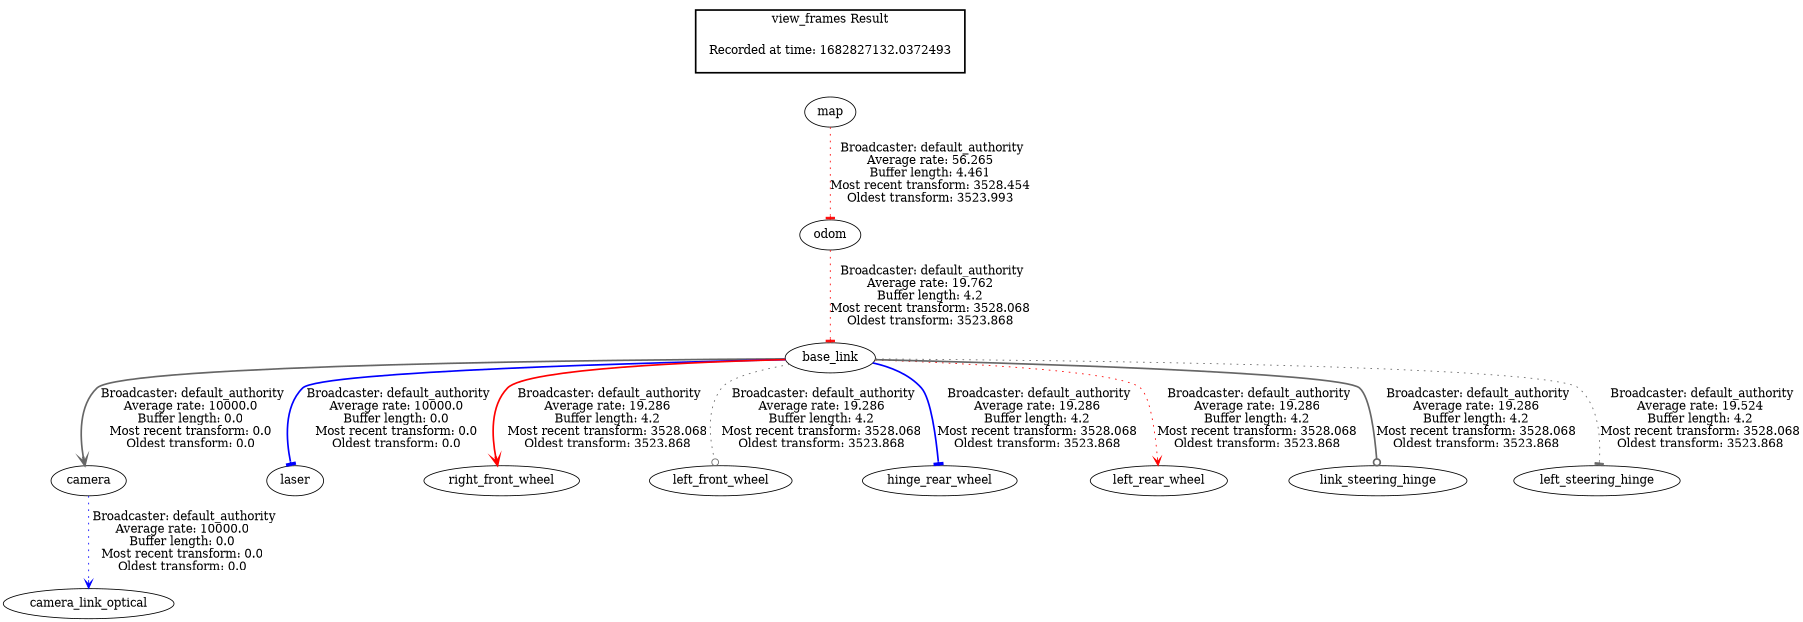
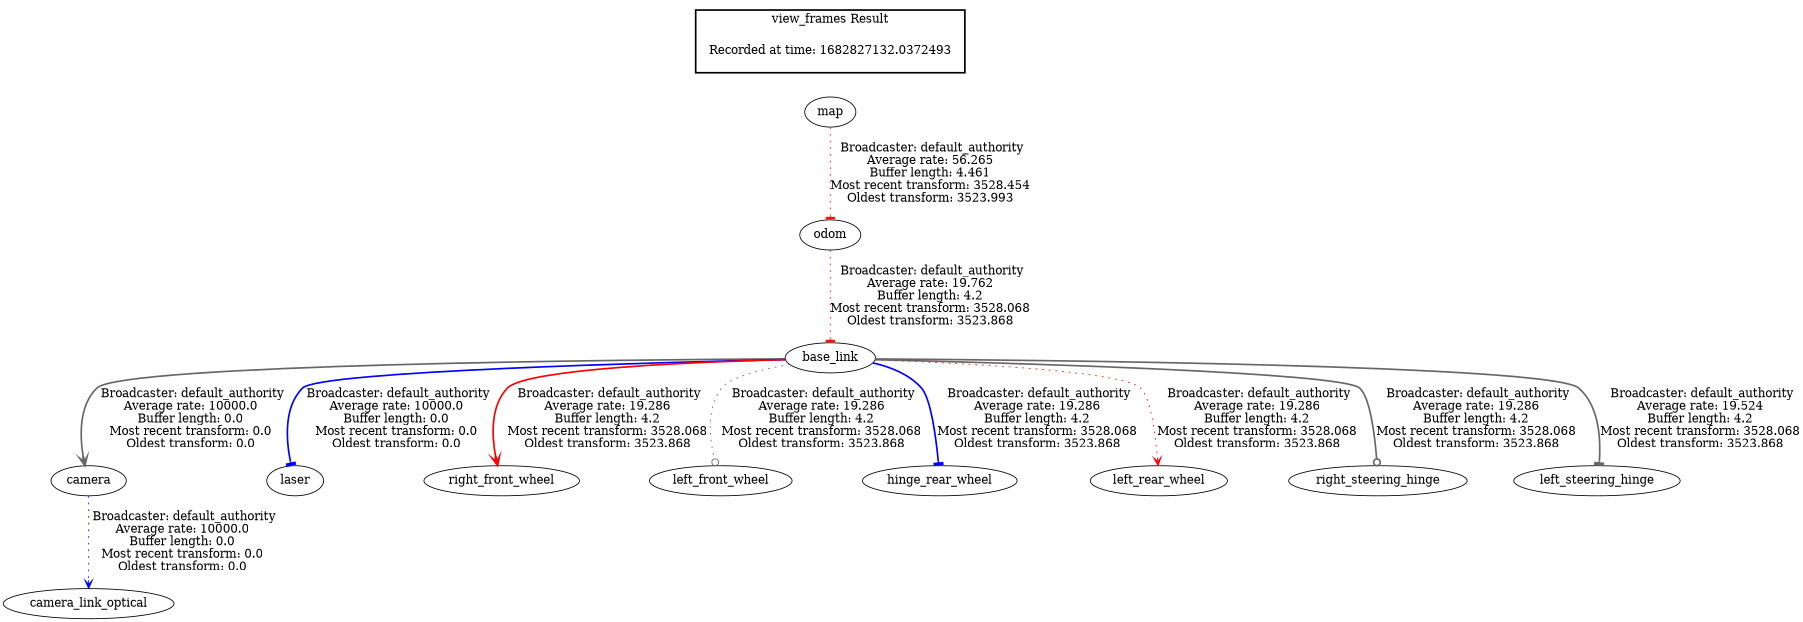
(1267, 365) -> (1267, 365)
(1378, 481) -> (1378, 481)
